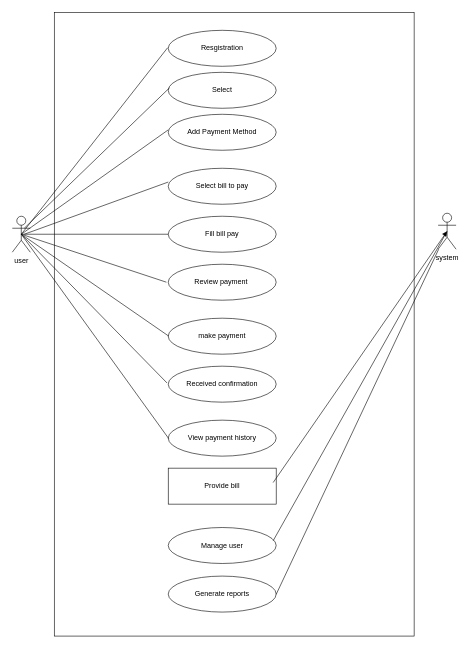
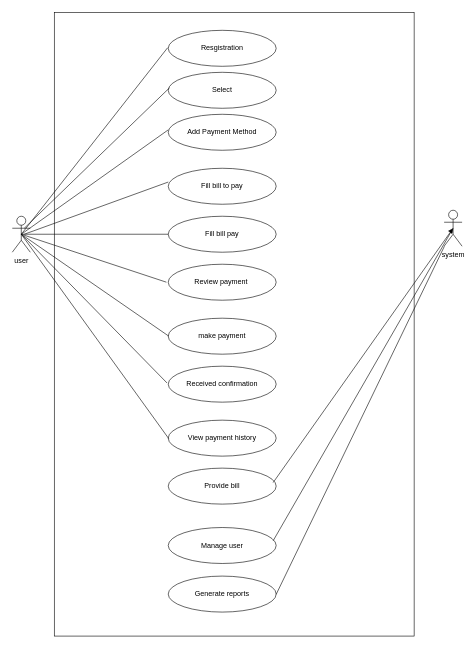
(222, 186) -> (222, 186)
(447, 231) -> (453, 228)
(222, 486) -> (222, 486)
